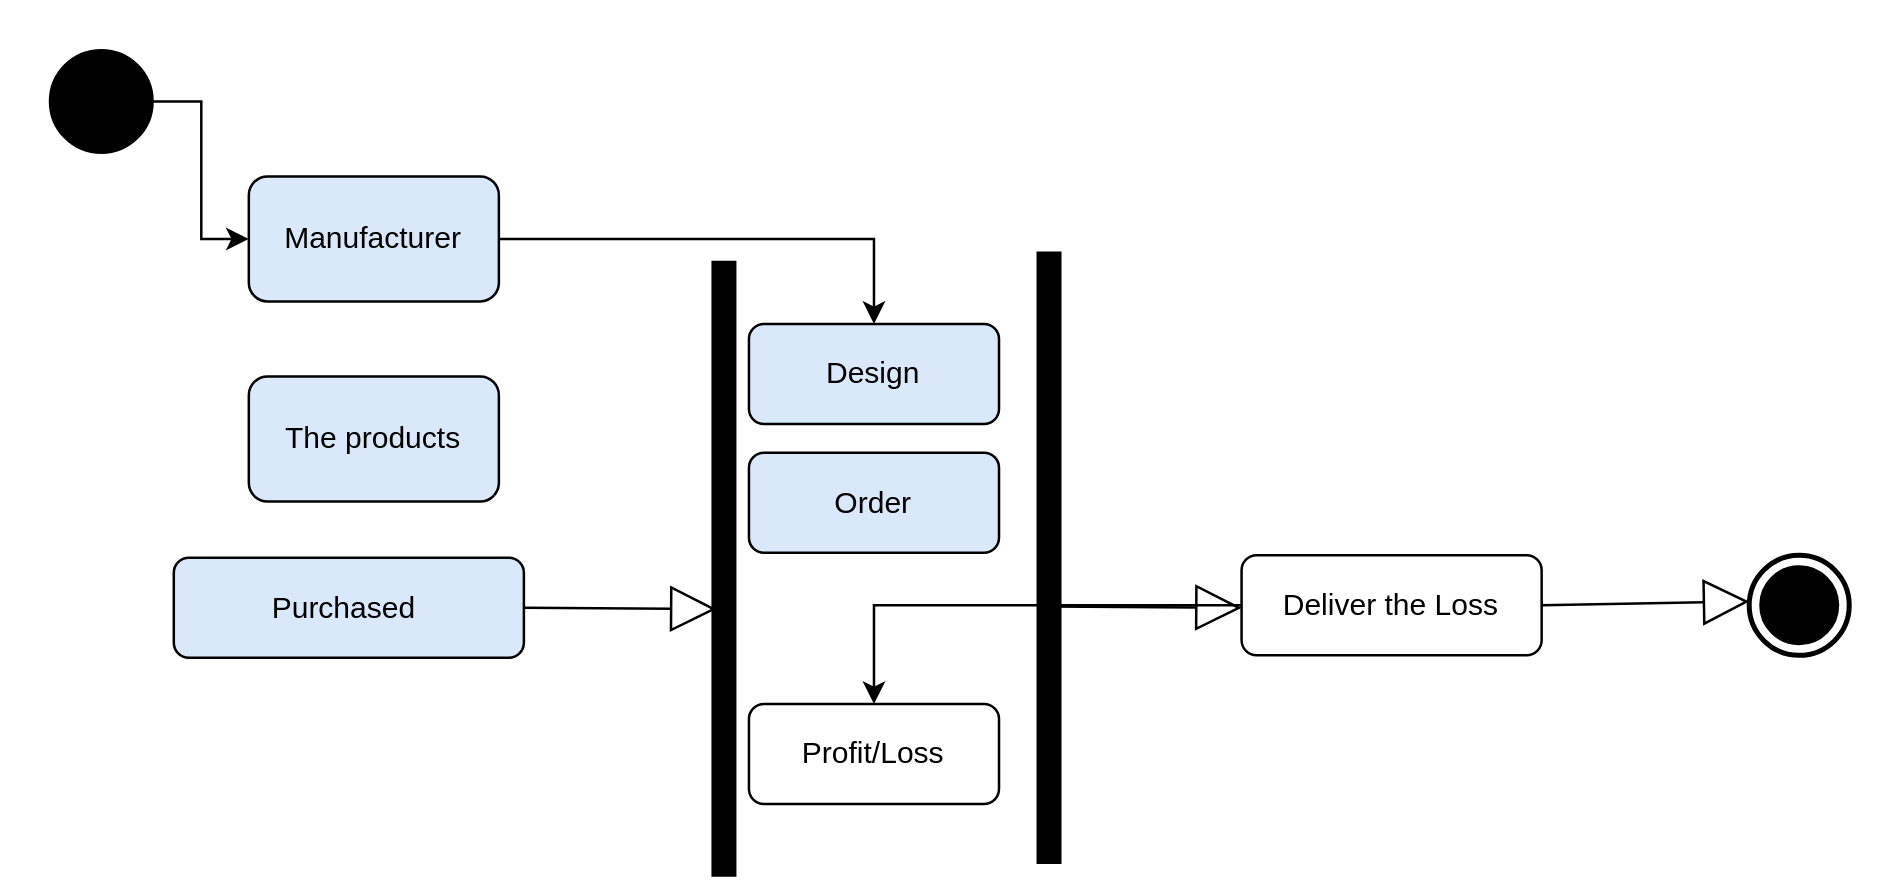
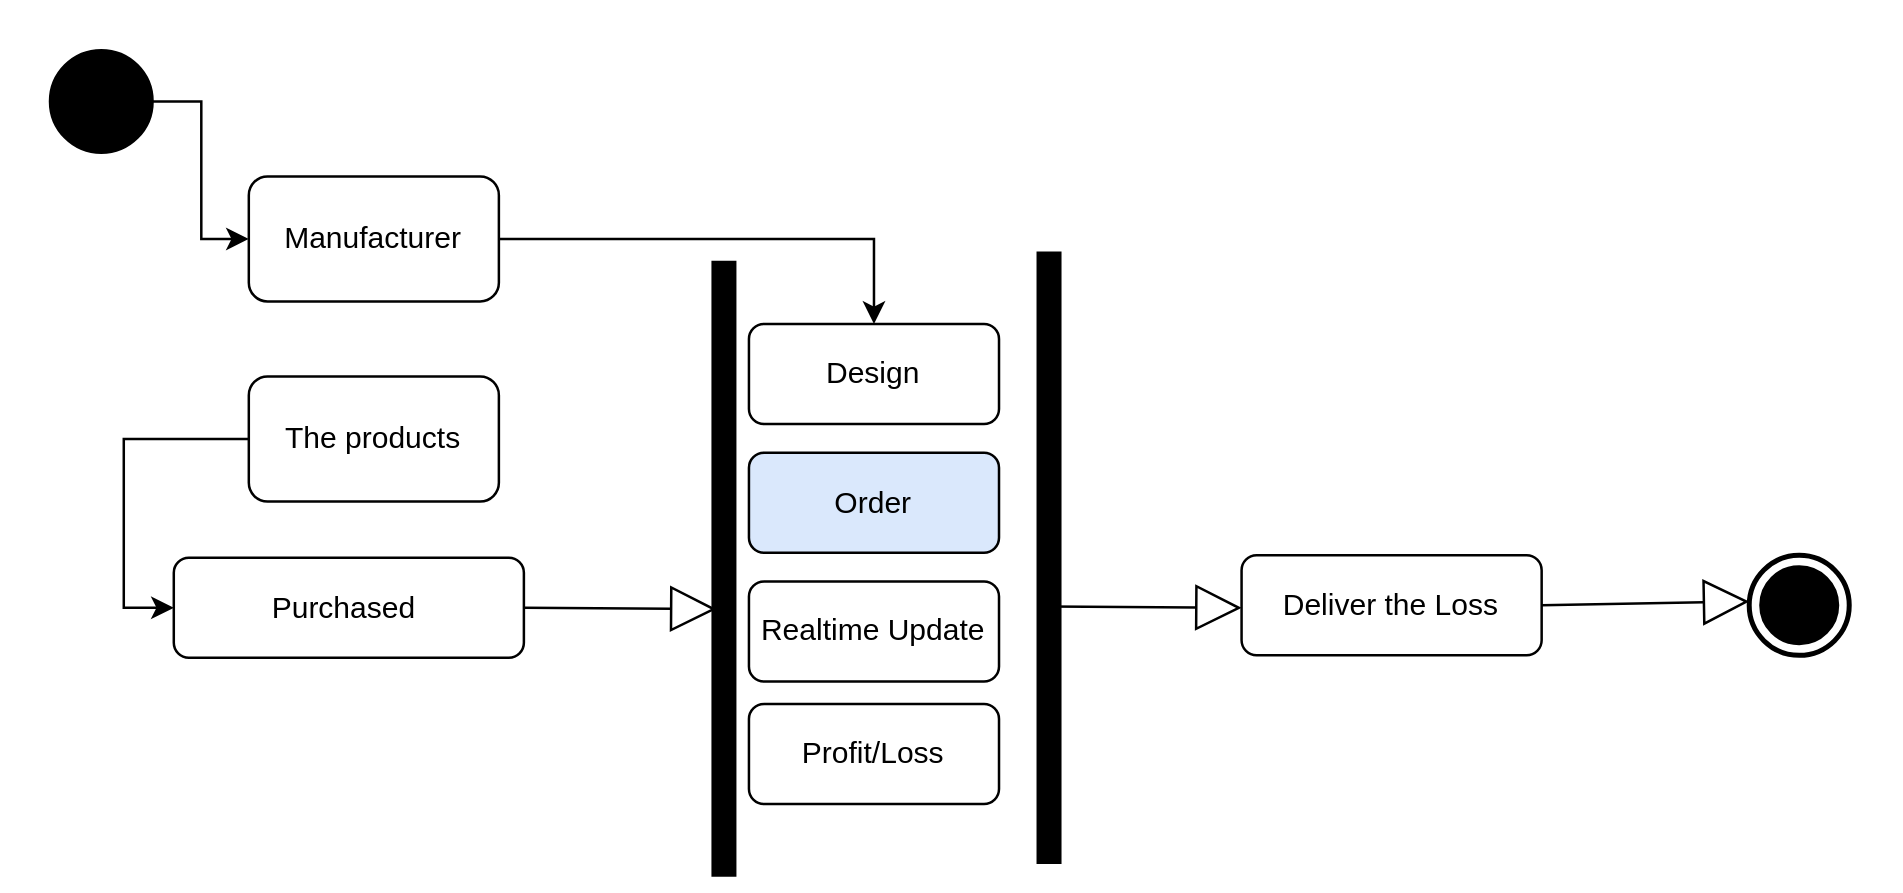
(374, 239) -> (374, 239)
(874, 374) -> (874, 374)
(374, 439) -> (374, 439)
none -> (124, 477)
(915, 605) -> none
(349, 608) -> (349, 608)
none -> (874, 631)
